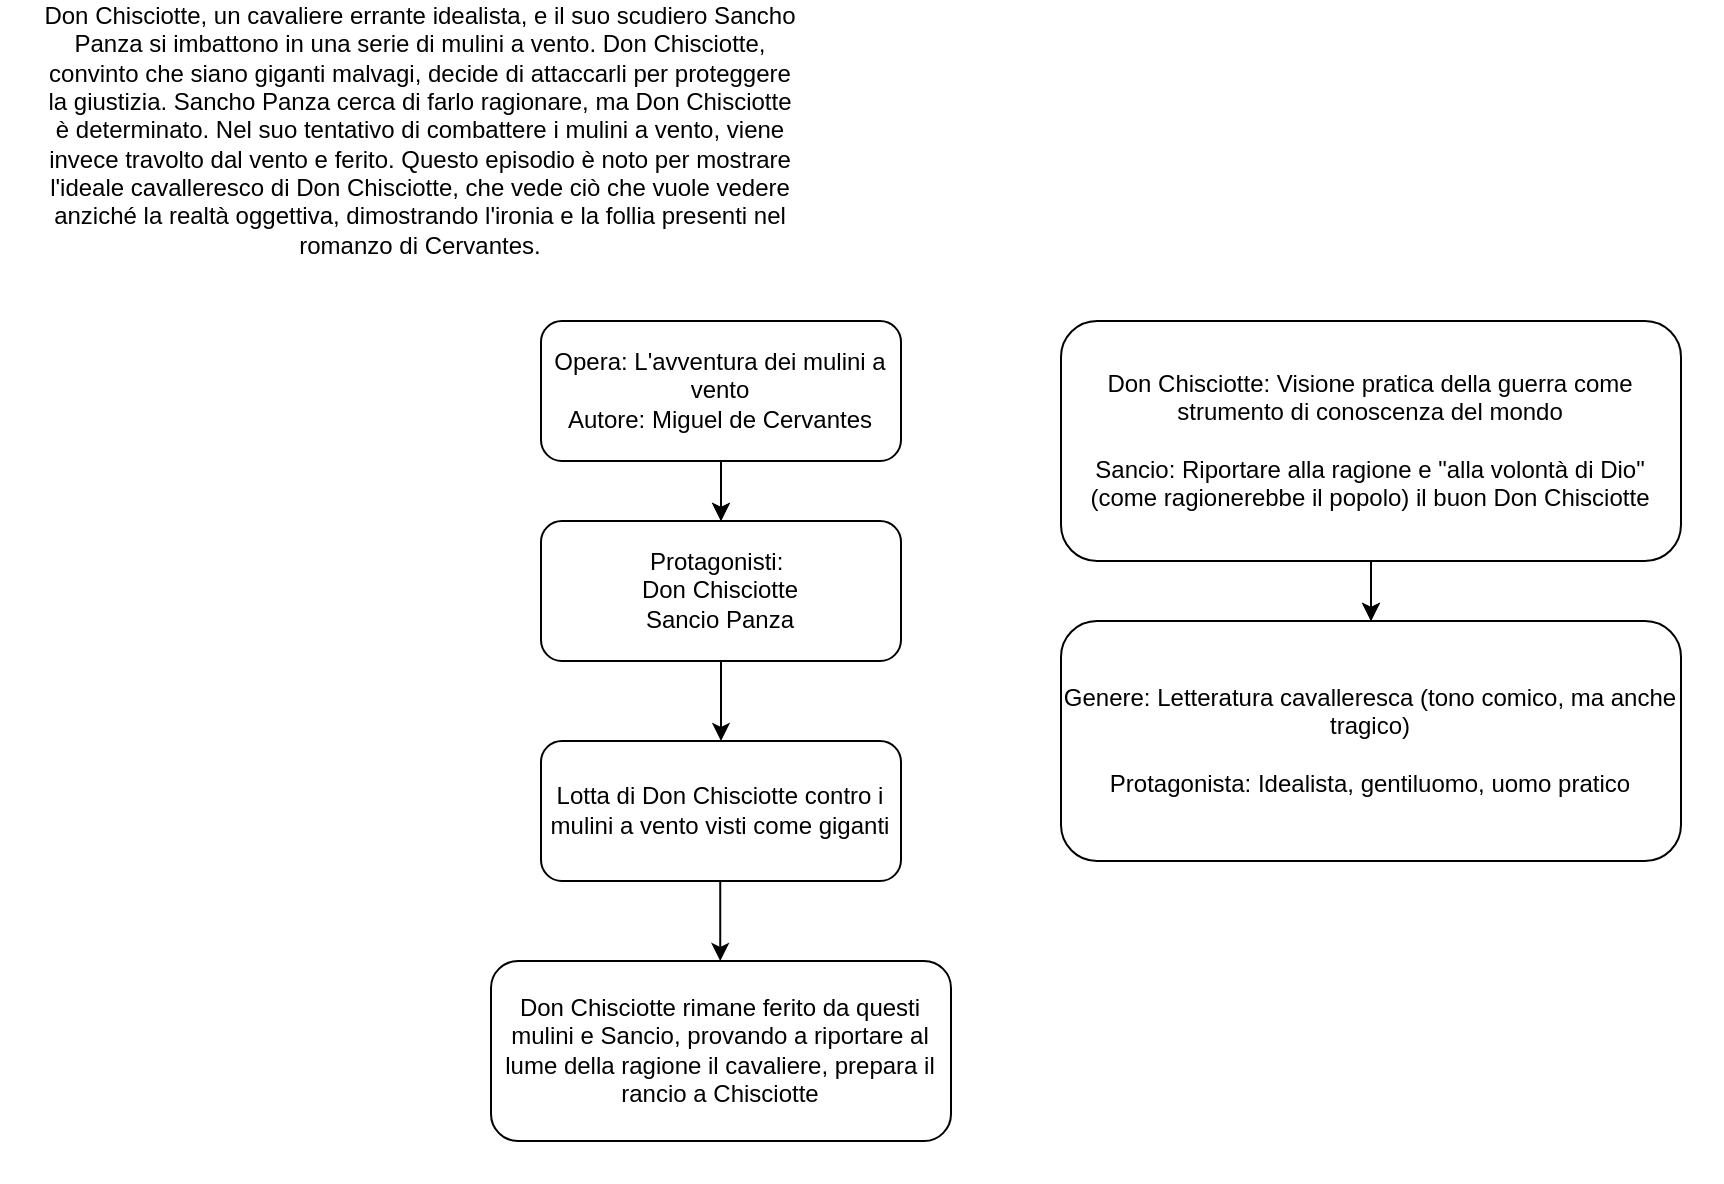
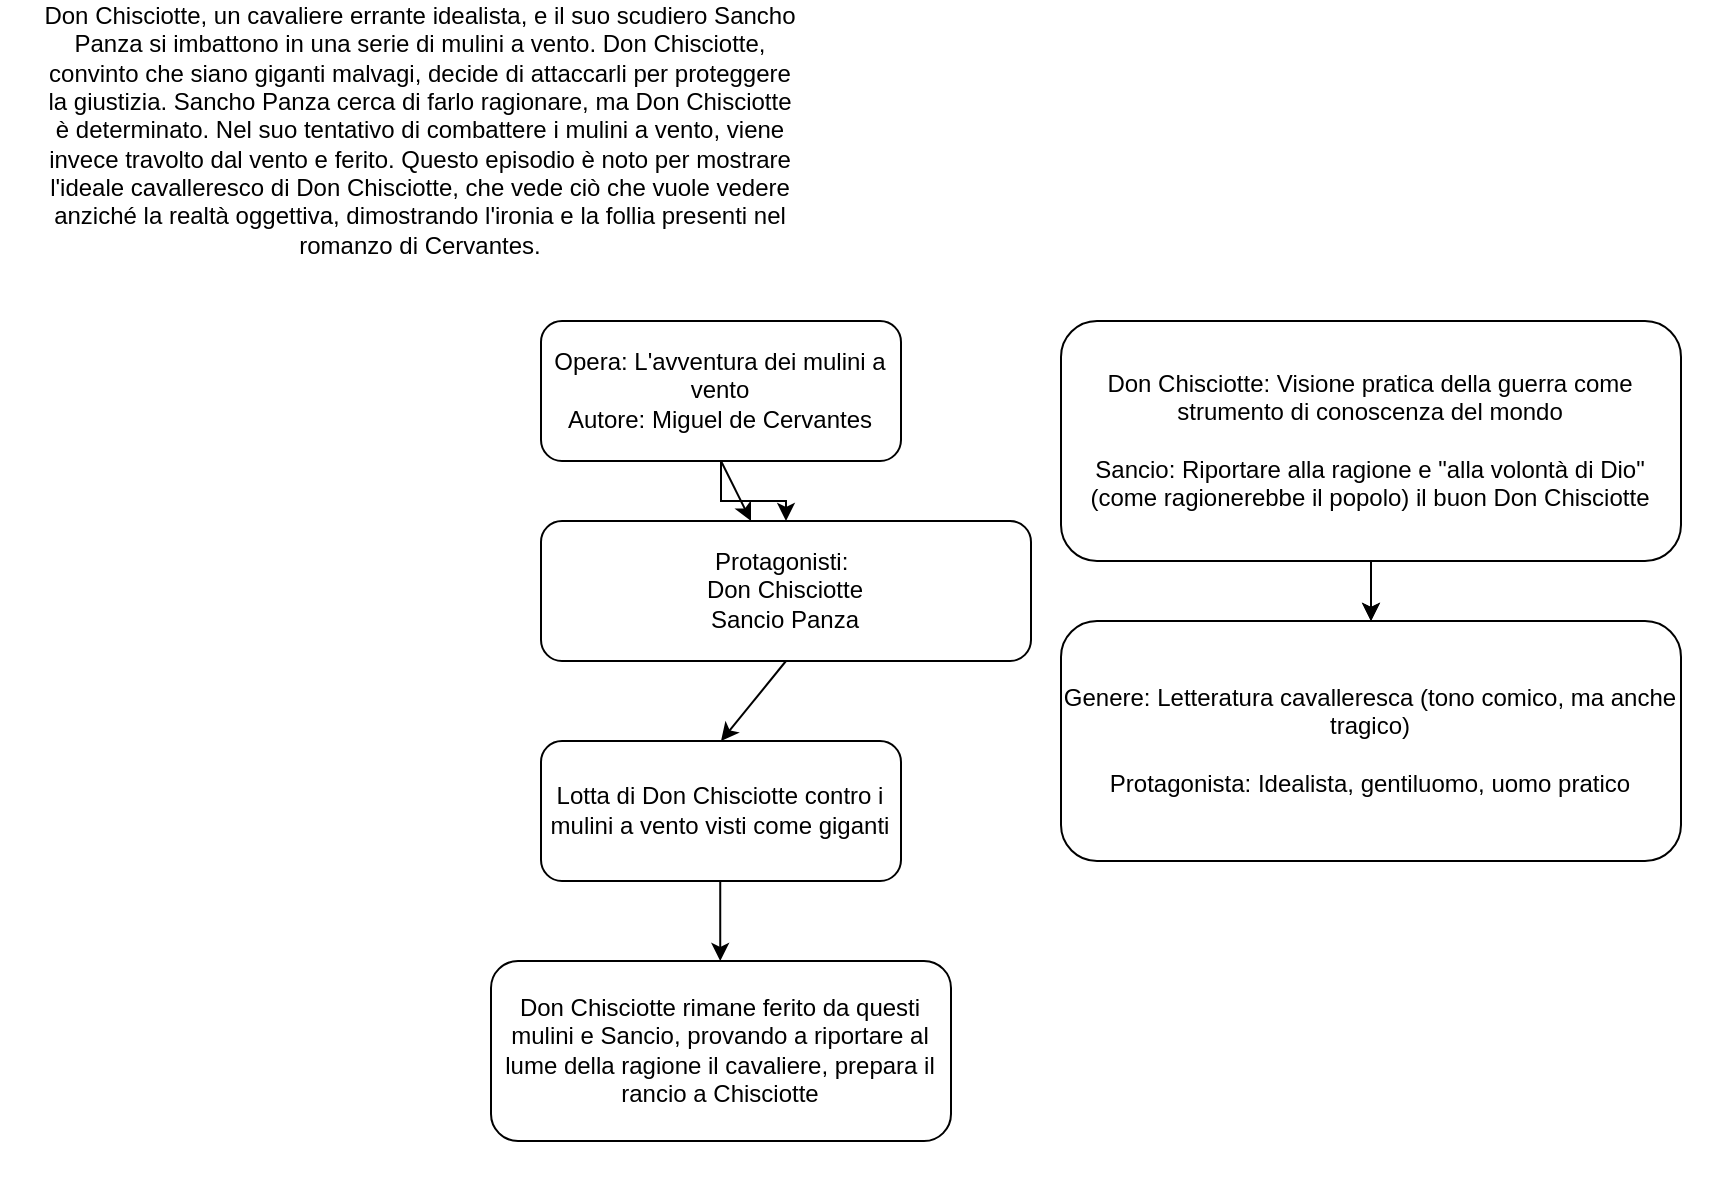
(721, 591) -> (786, 591)
